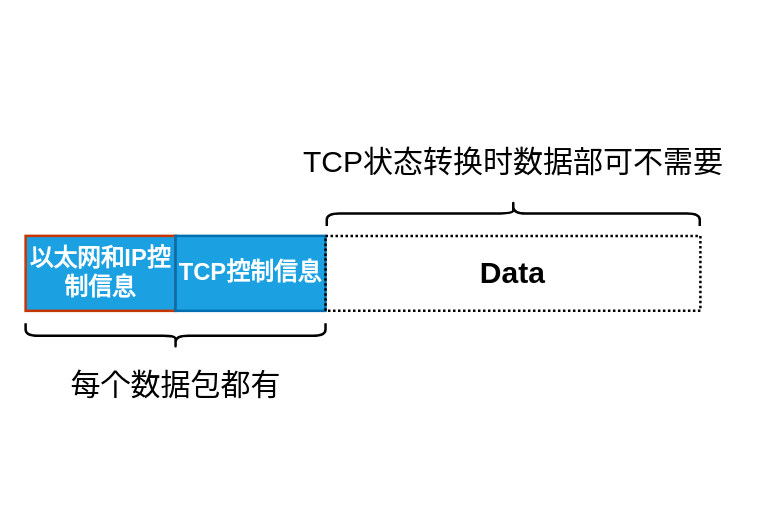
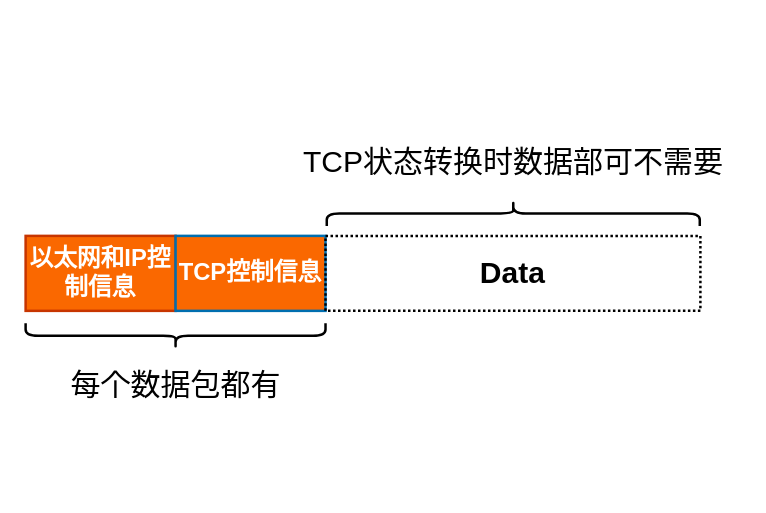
(101, 273) -> (101, 273)
(251, 273) -> (251, 273)
